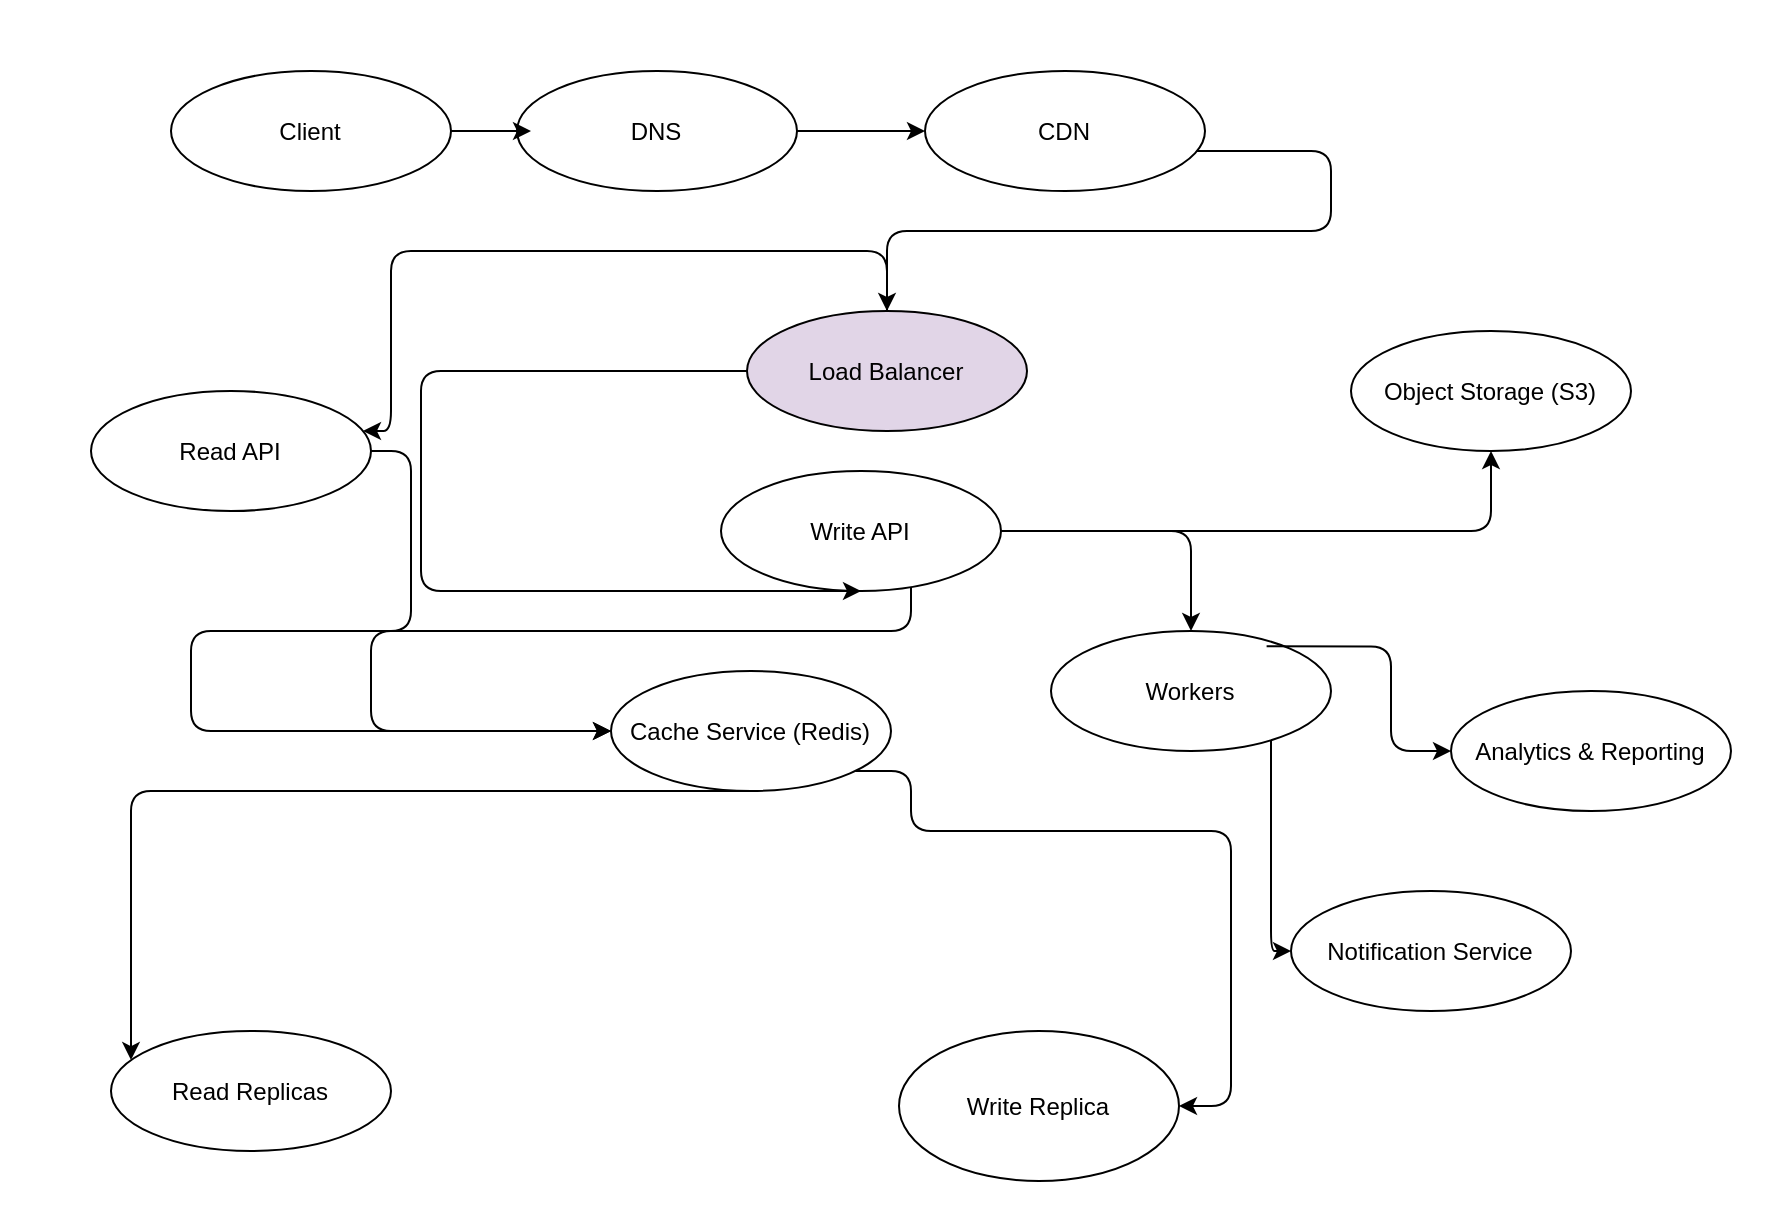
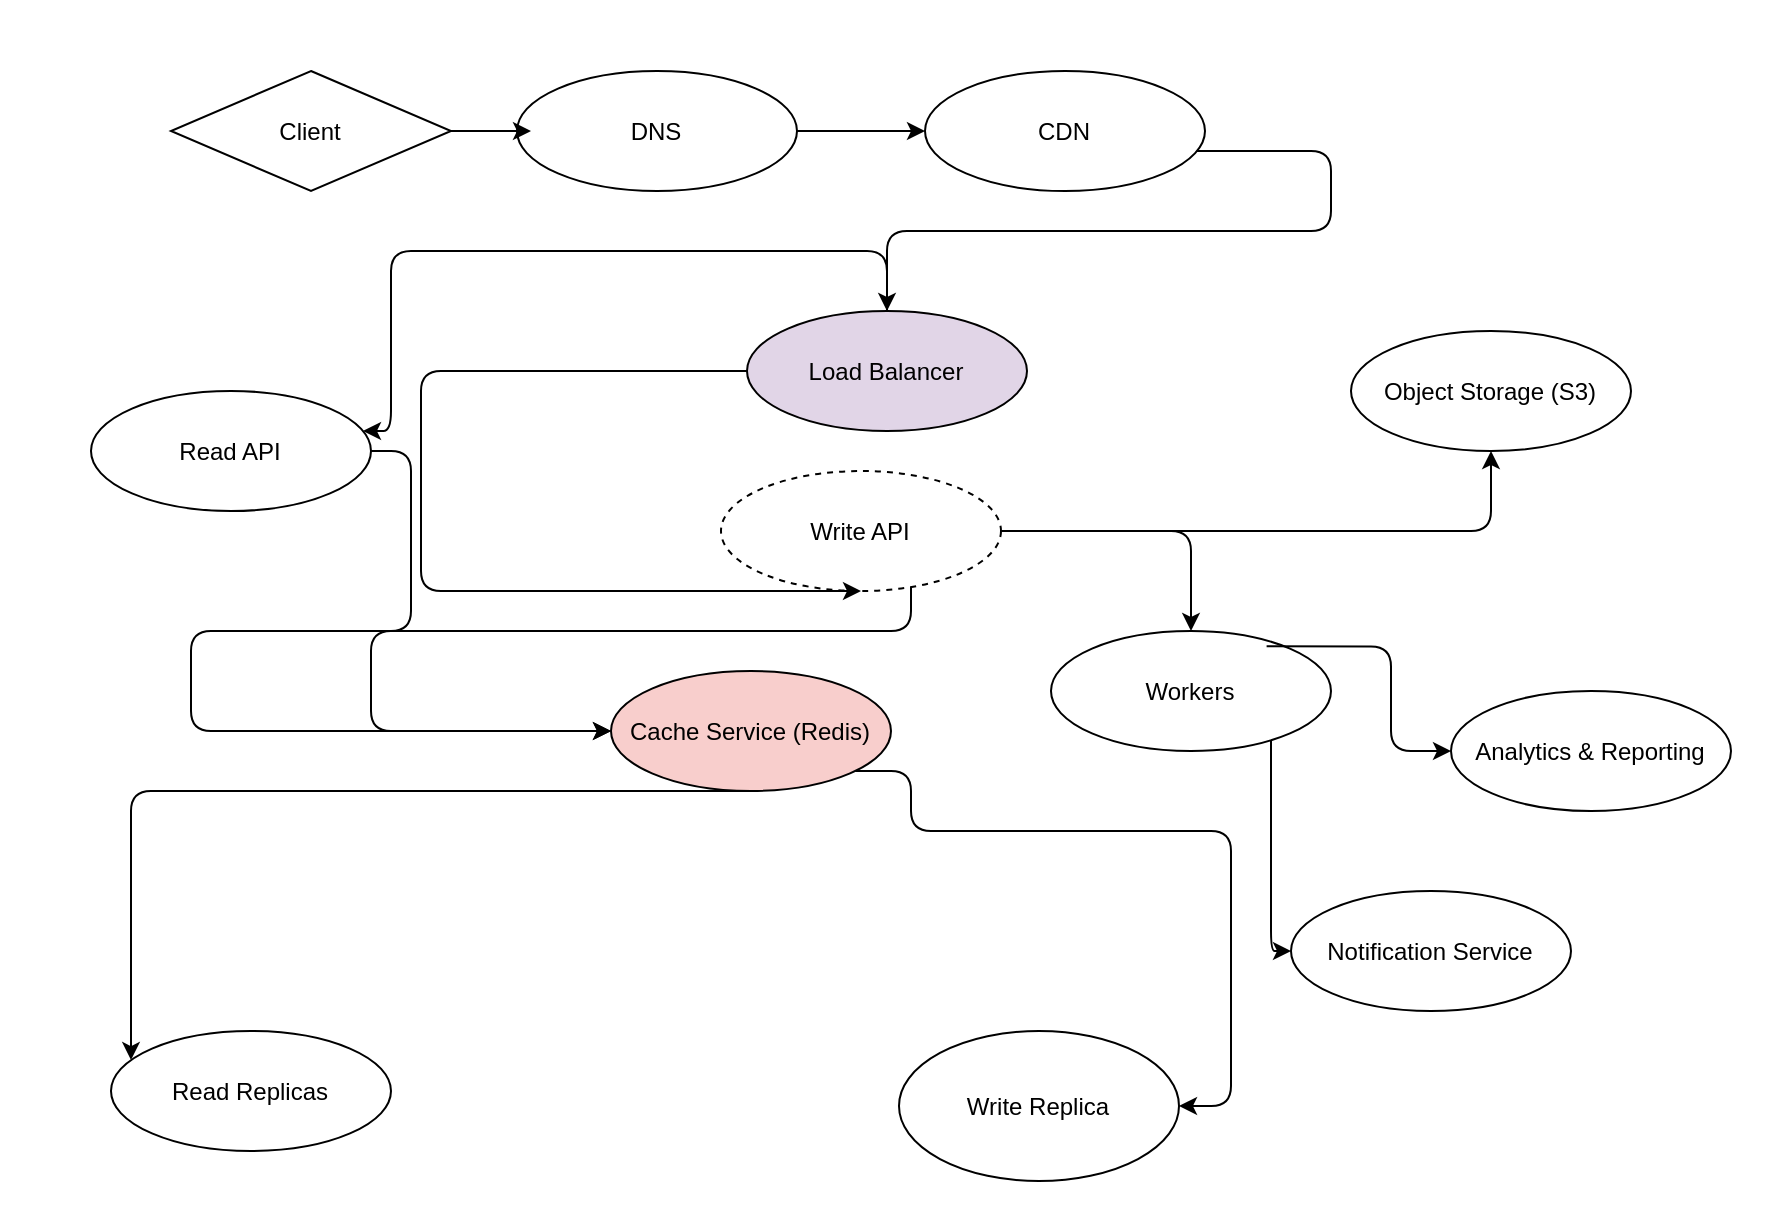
(311, 131) -> (311, 131)
(861, 531) -> (861, 531)
(751, 731) -> (751, 731)
